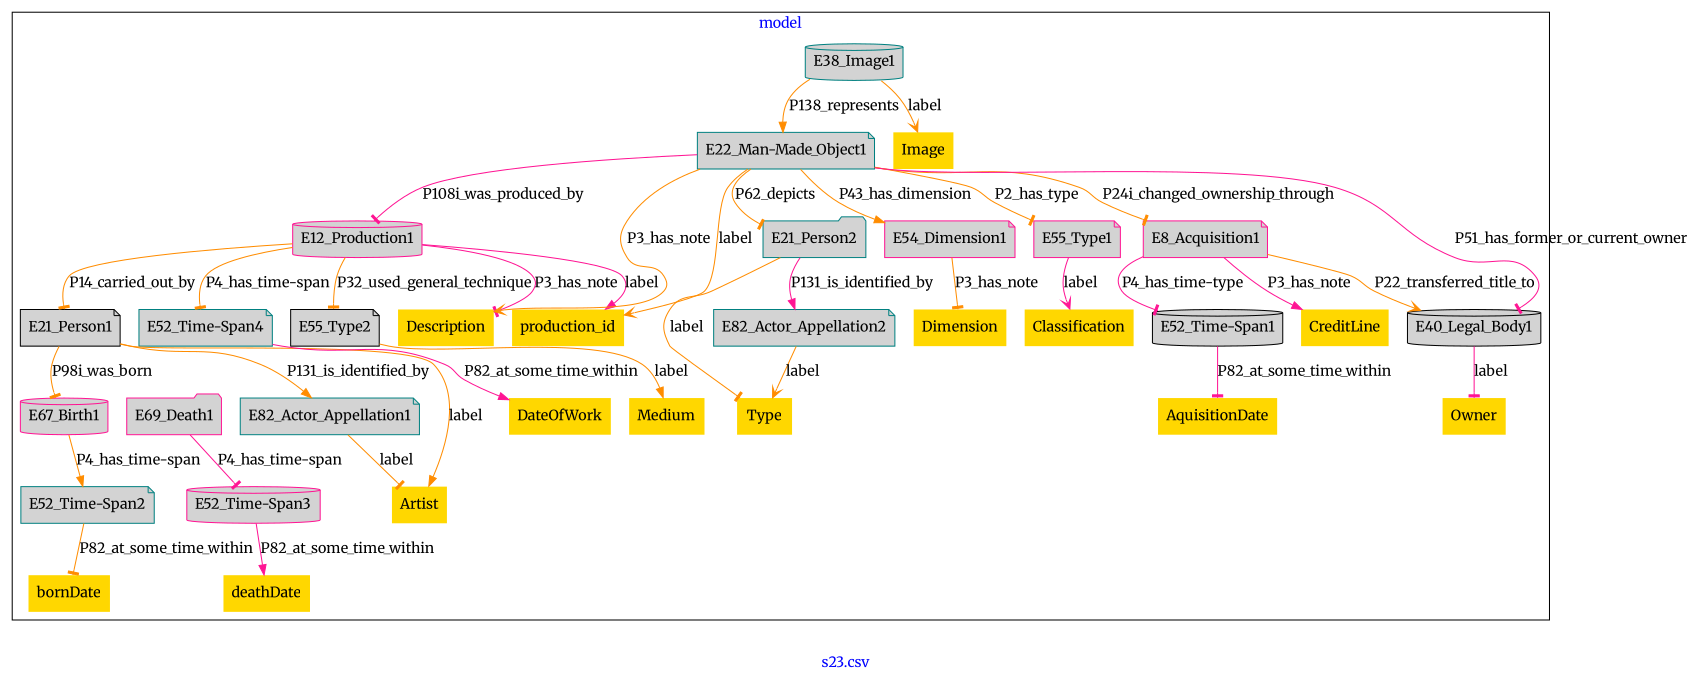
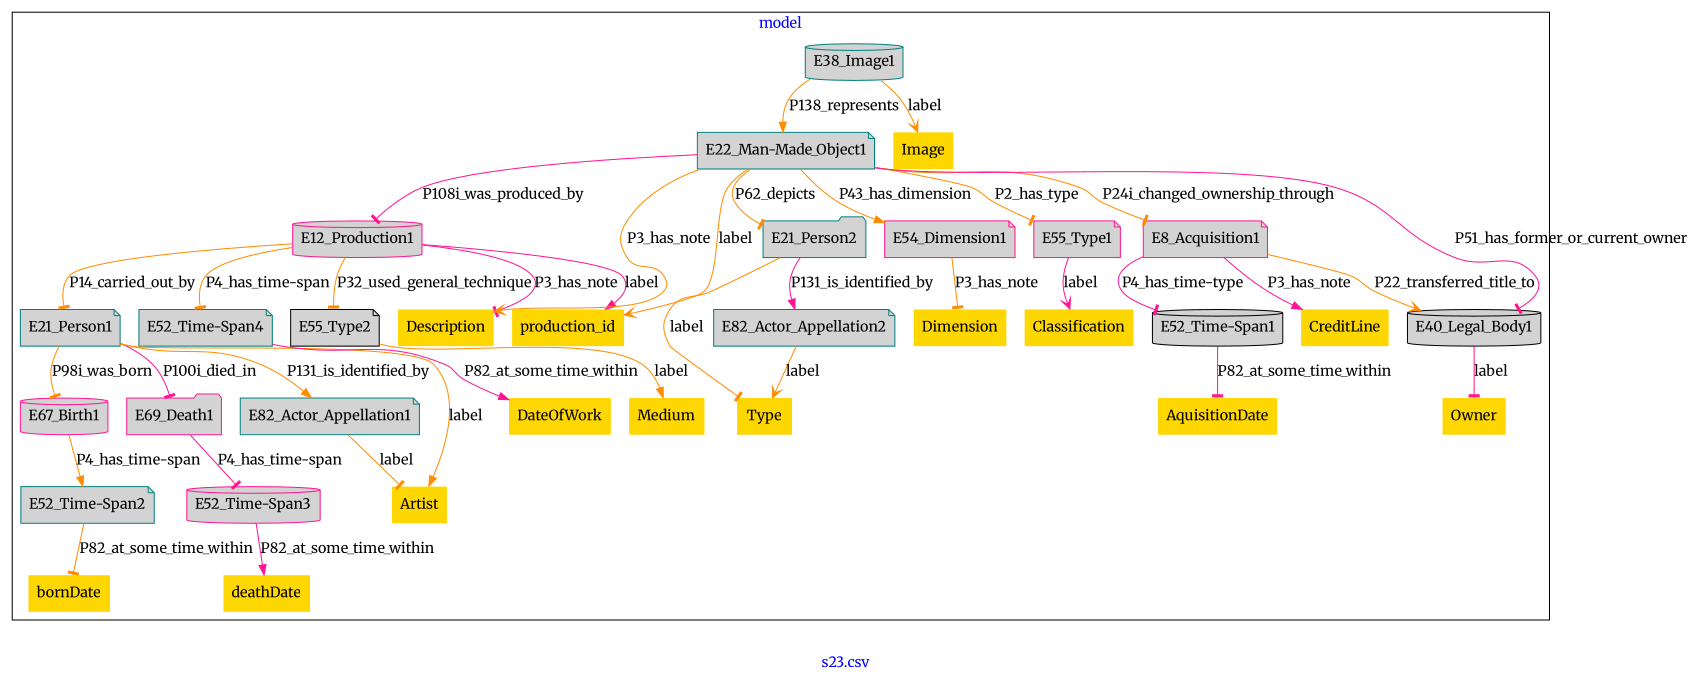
(70, 328) -> (70, 328)
none -> (151, 362)
